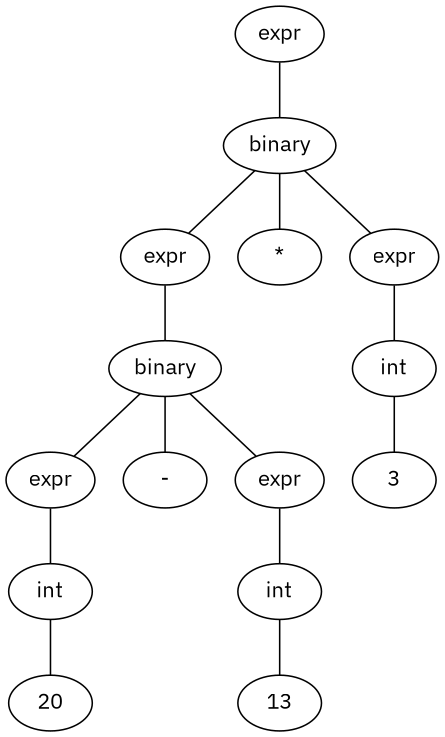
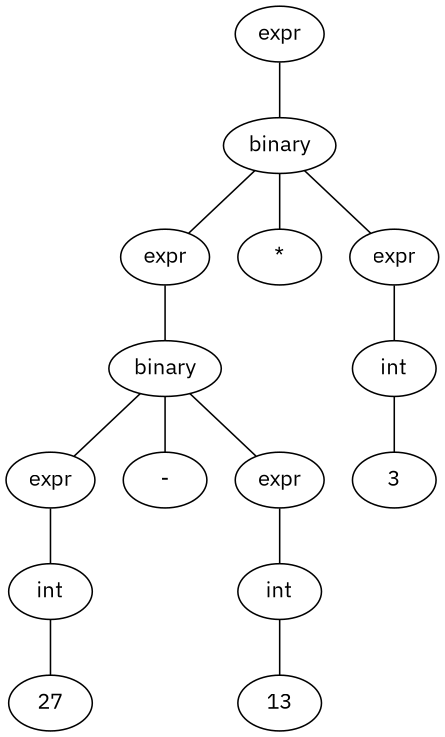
(50, 703) -> (50, 703)
